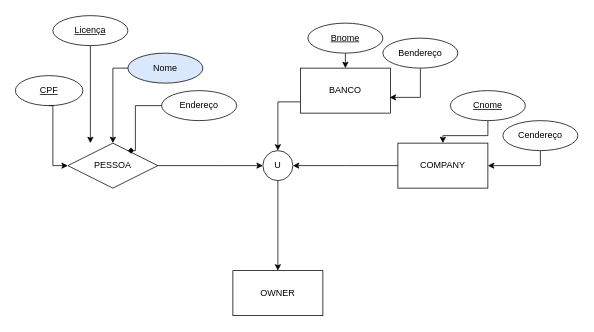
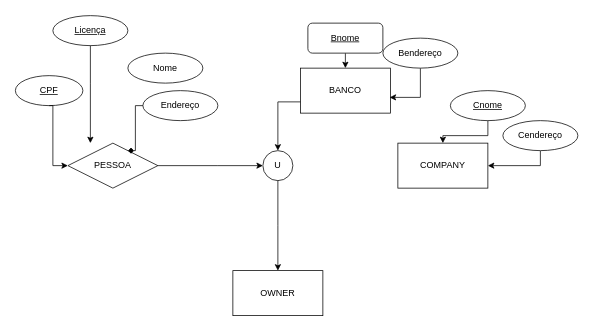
(345, 38) -> (345, 38)
(113, 68) -> none
(165, 68) -> (165, 68)
(199, 105) -> (180, 105)
(348, 165) -> none
